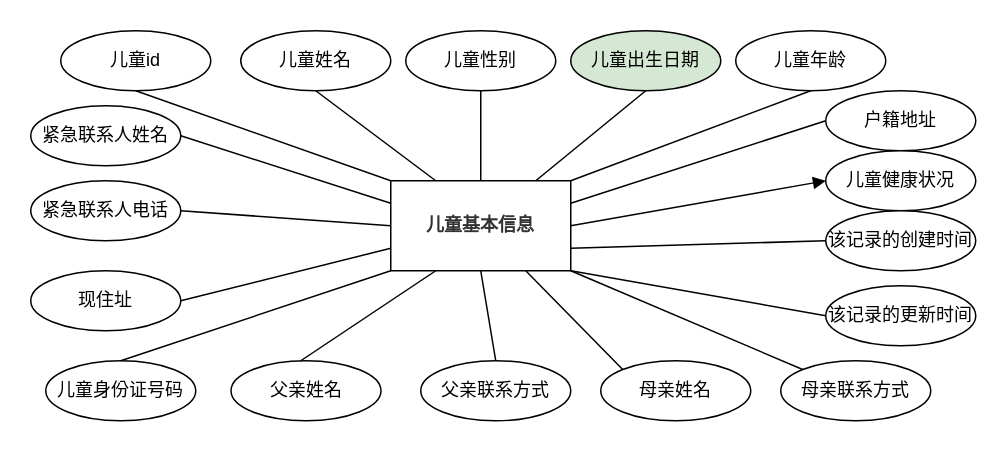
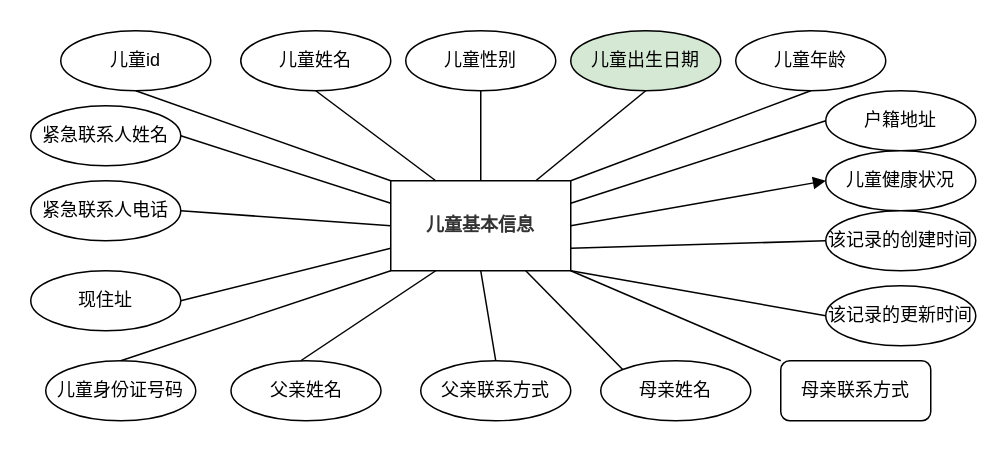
(856, 391) -> (856, 391)
